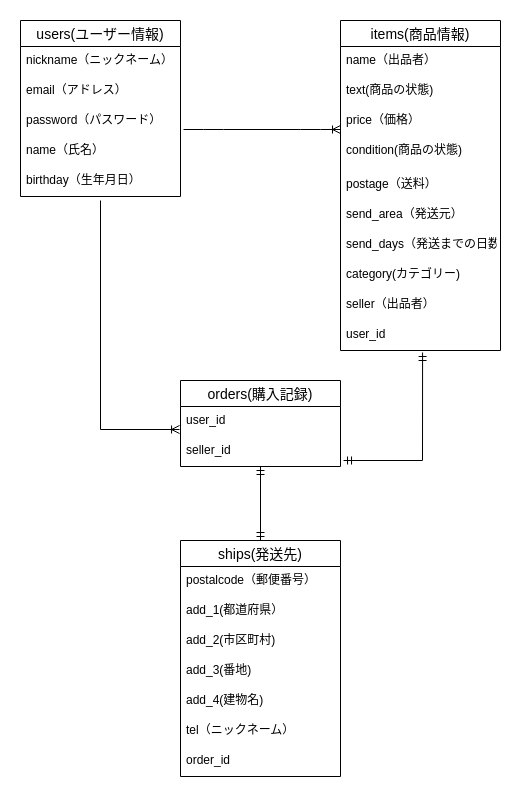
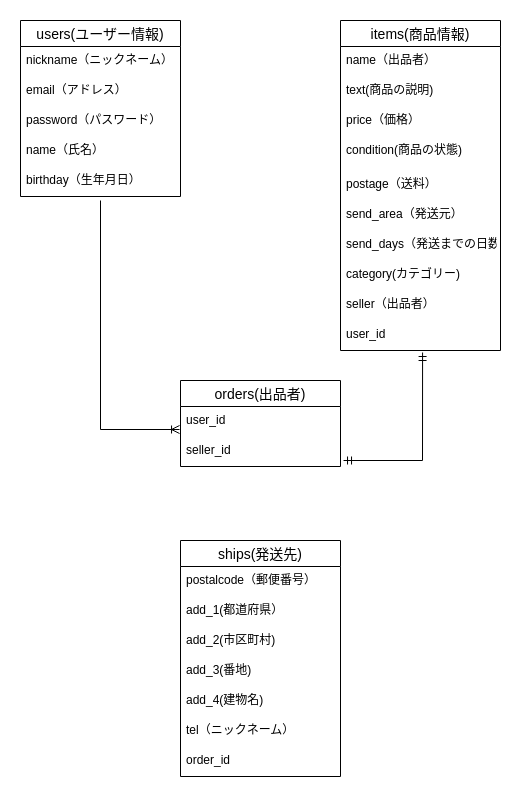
(396, 90) -> (396, 90)
(261, 130) -> none
(260, 394) -> (260, 394)
(261, 505) -> none
